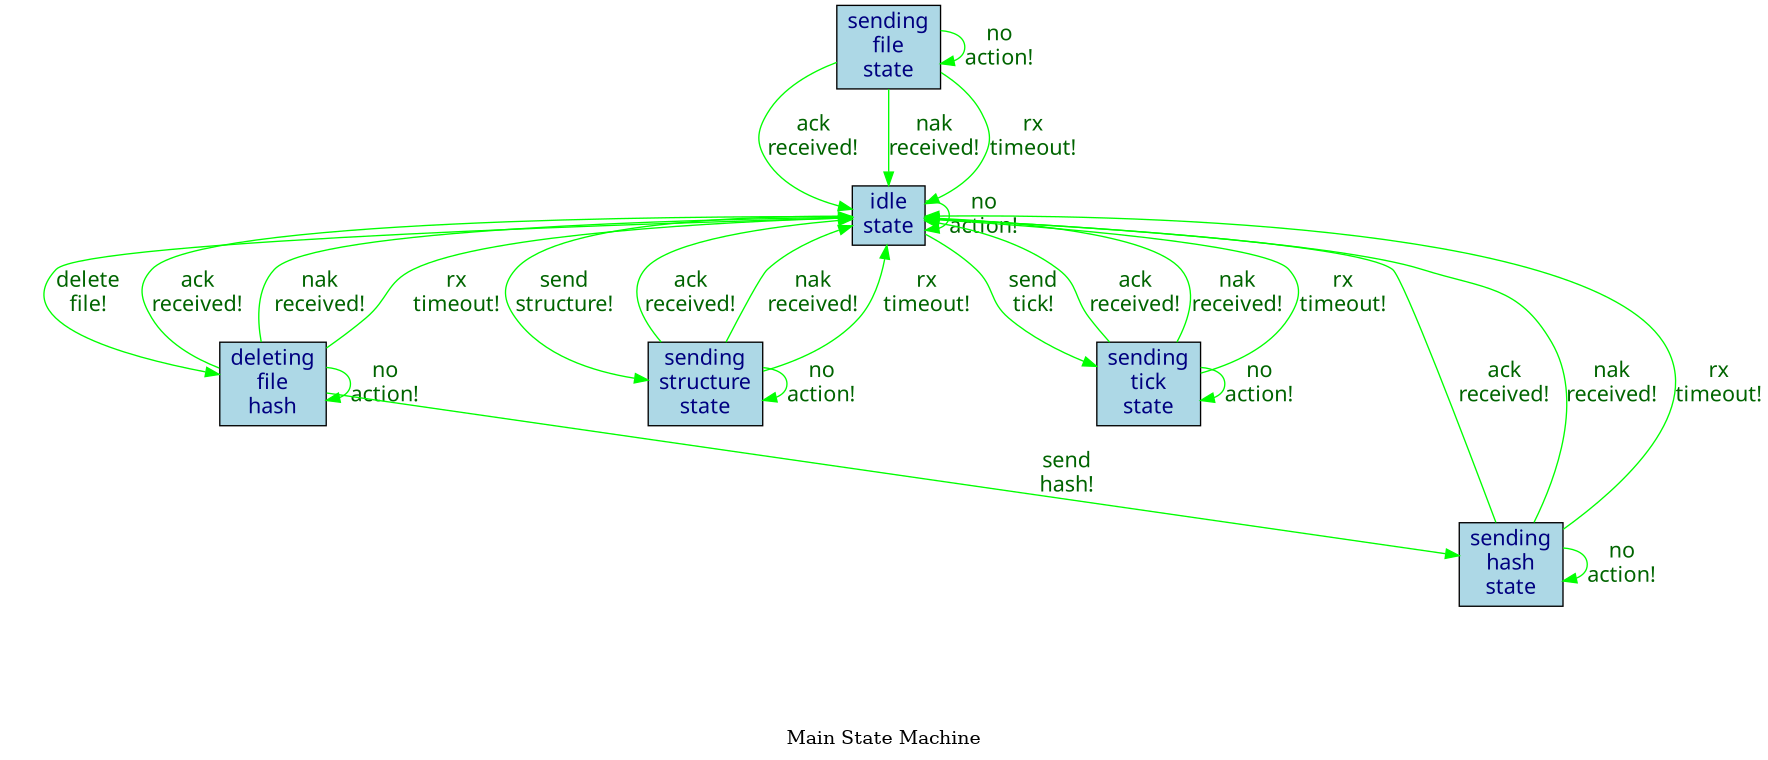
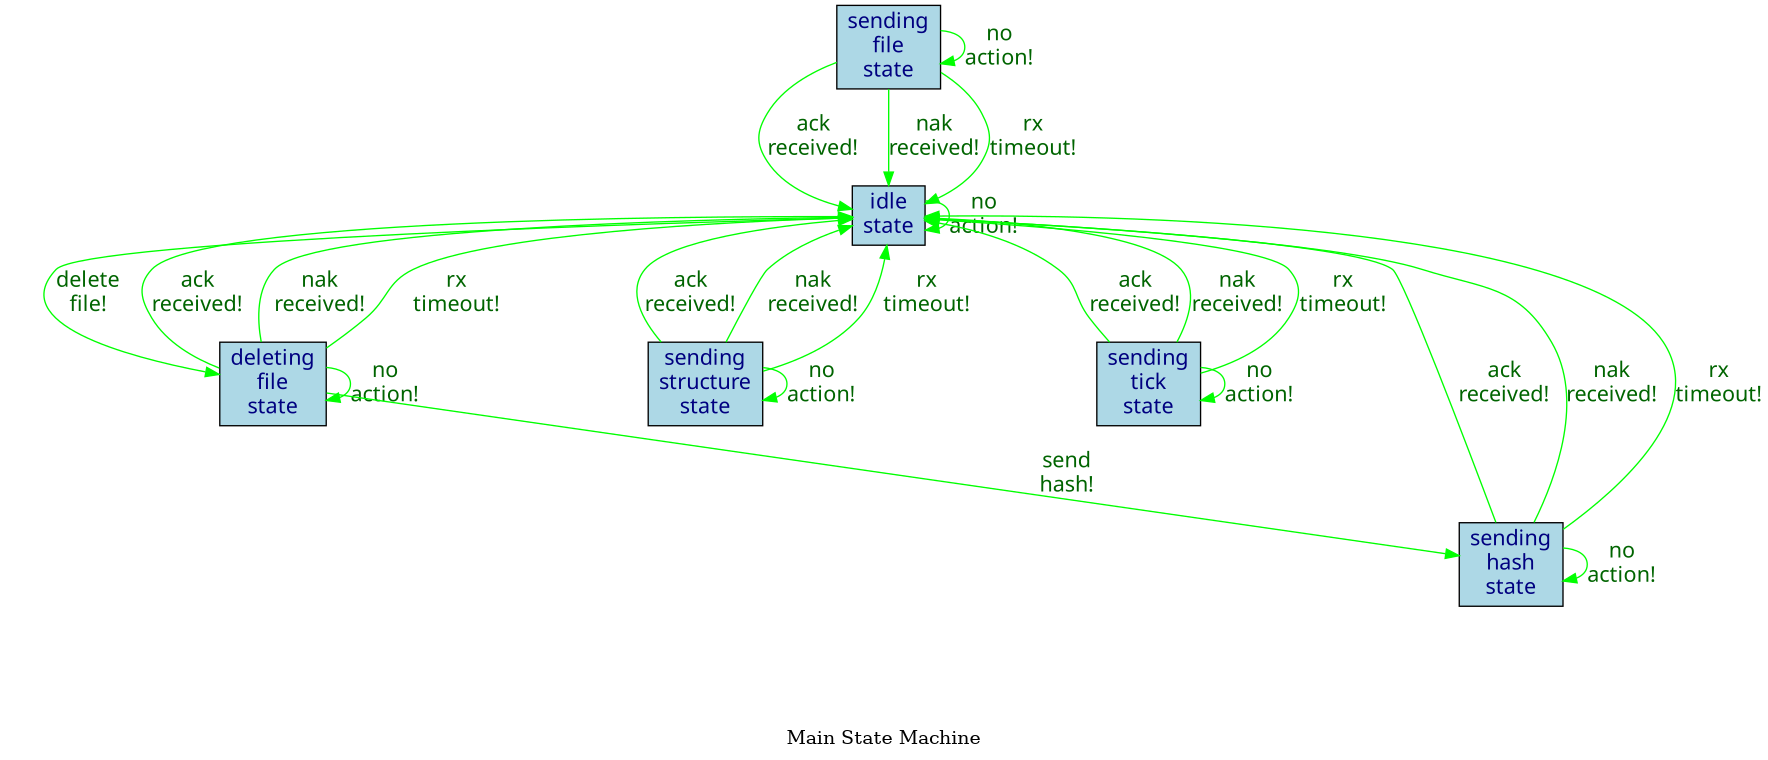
(547, 250) -> none
(998, 305) -> none
(273, 384) -> (273, 384)
